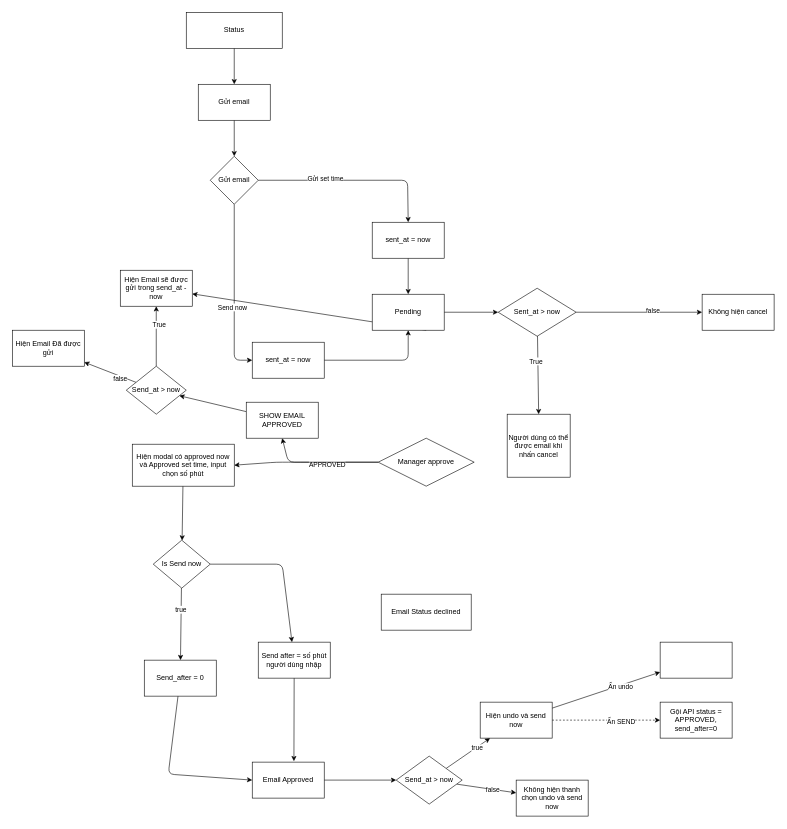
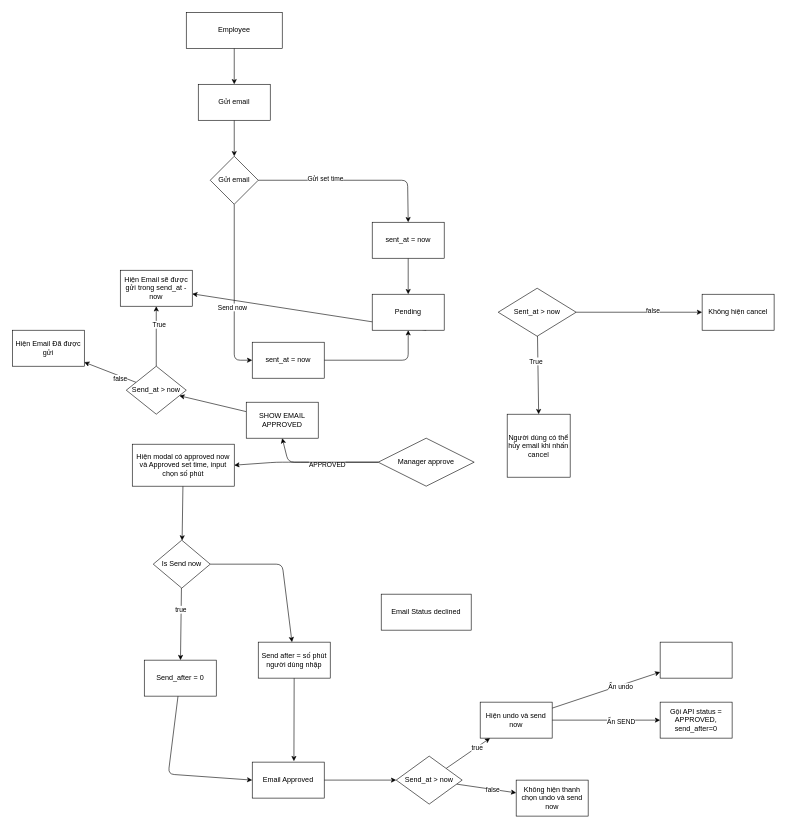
(234, 30) -> (234, 30)
(492, 312) -> none
(539, 446) -> (539, 446)
(579, 720) -> (579, 720)
